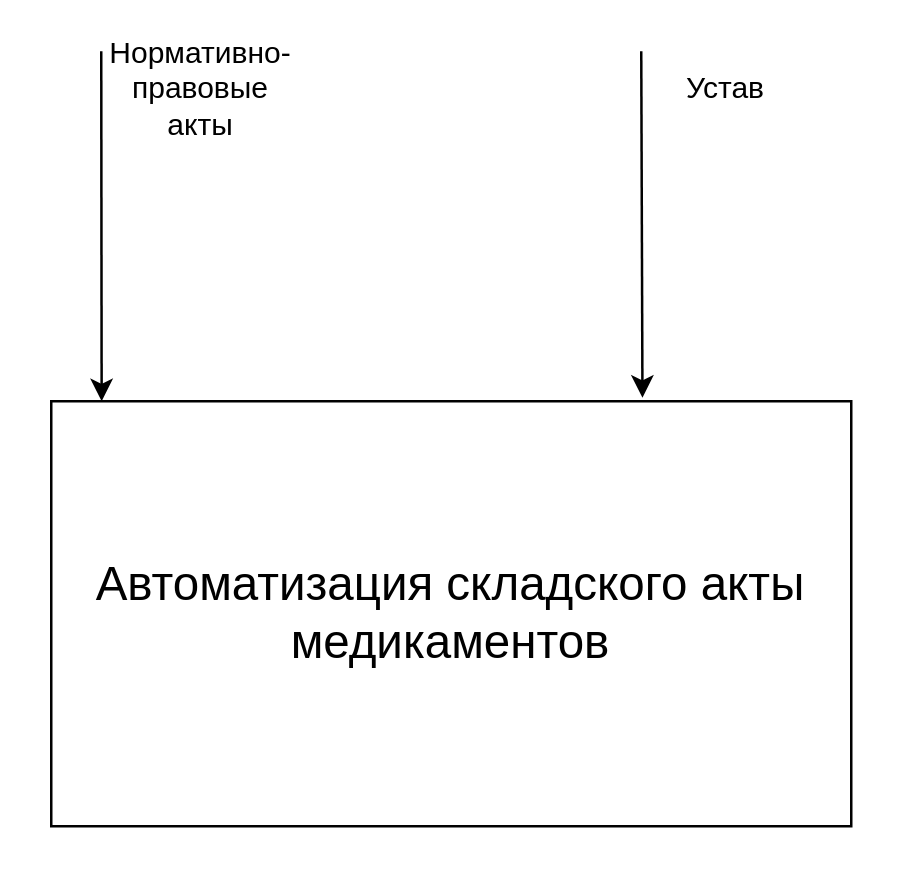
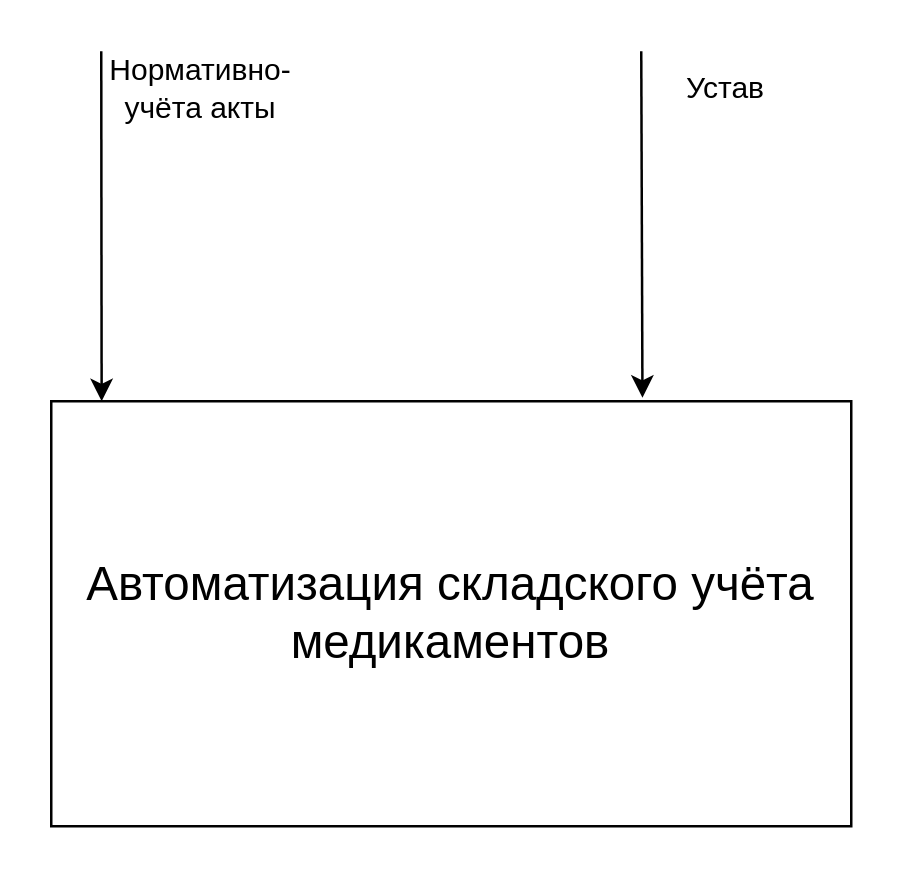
(201, 89) -> (201, 89)
(451, 614) -> (451, 614)
